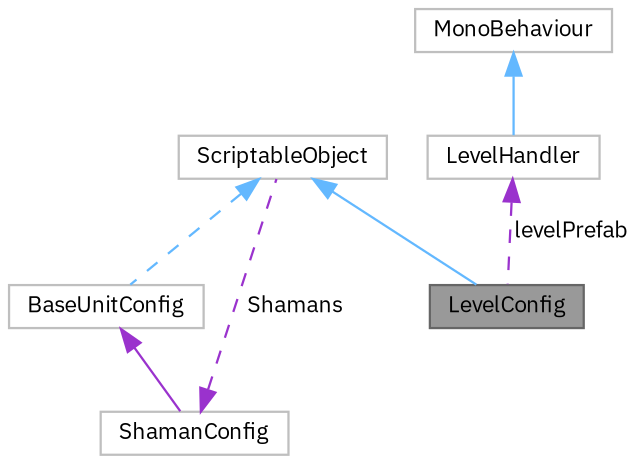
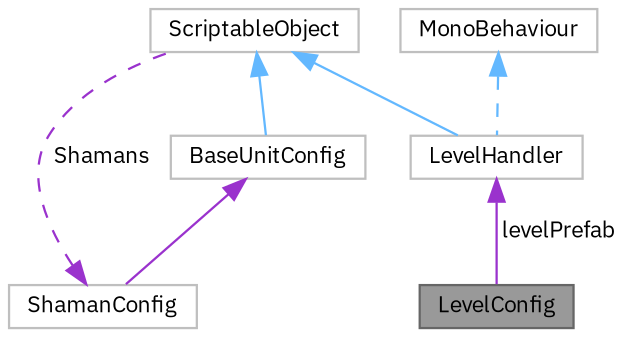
(514, 106) -> (498, 106)
(404, 238) -> (386, 99)
(186, 239) -> (263, 105)
(510, 243) -> (497, 243)
